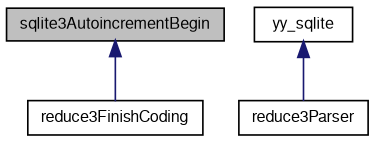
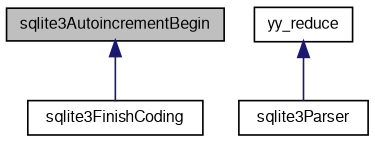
(303, 25) -> (303, 25)
(115, 118) -> (115, 118)
(303, 118) -> (303, 118)
